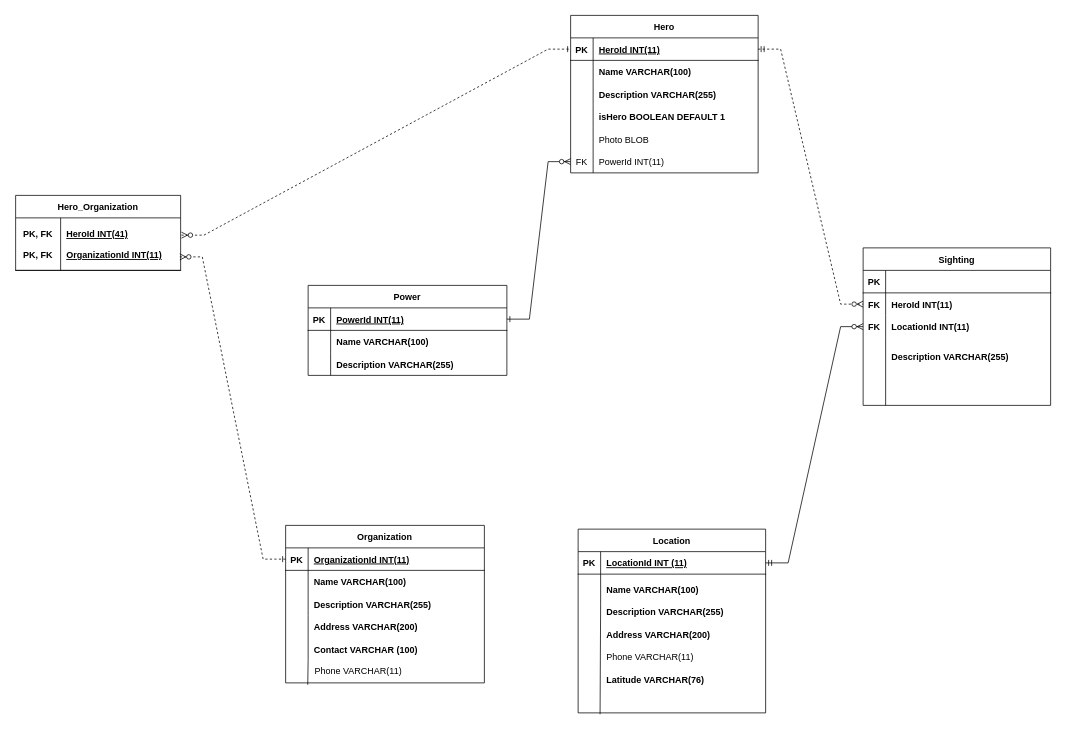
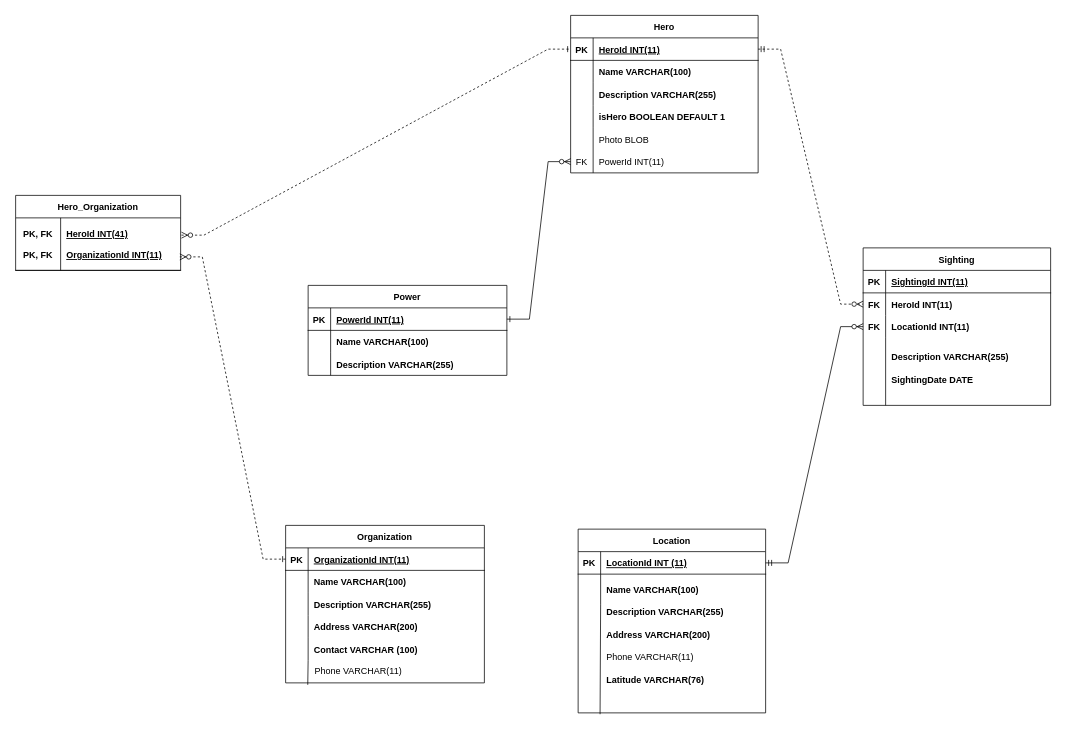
none -> (968, 282)
none -> (968, 379)
